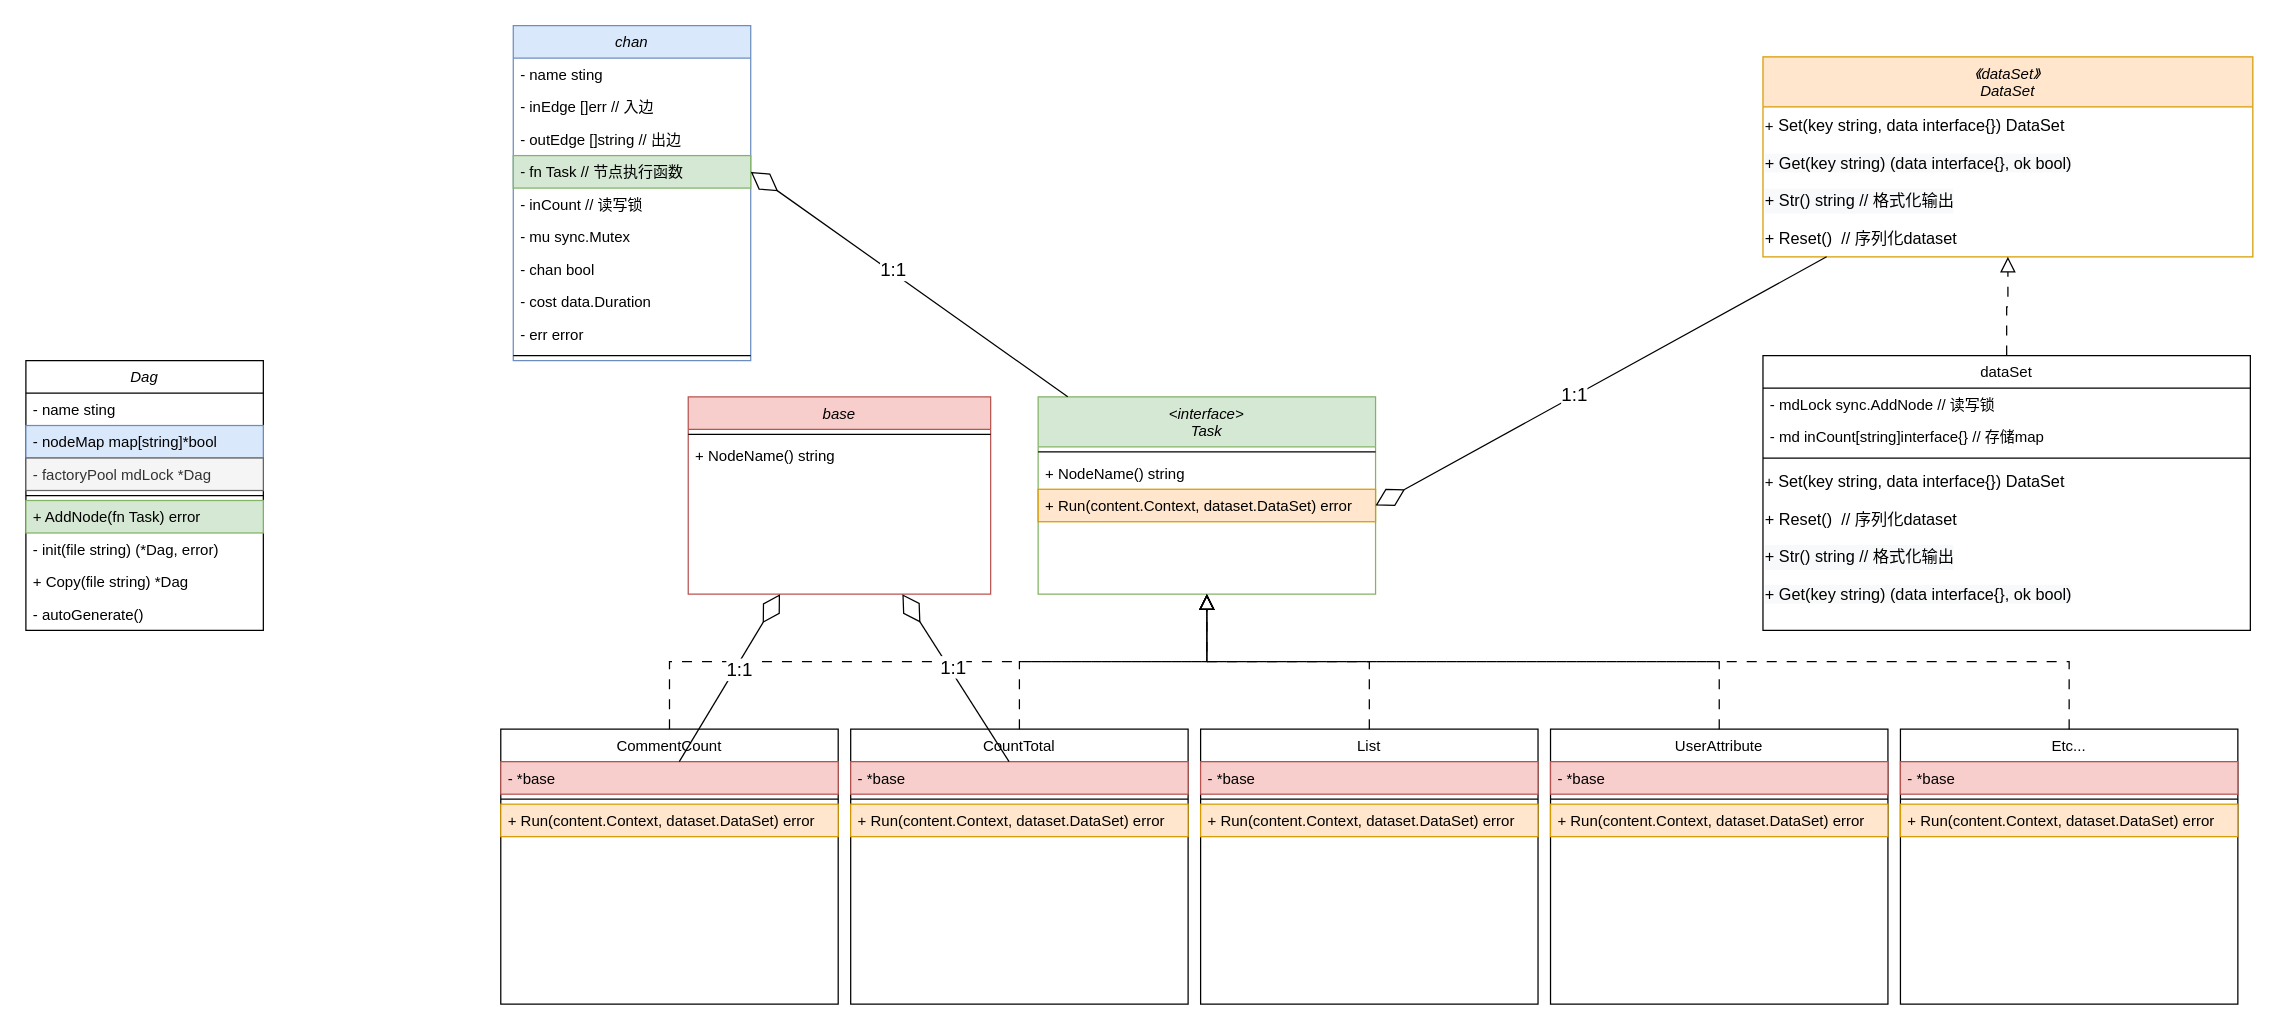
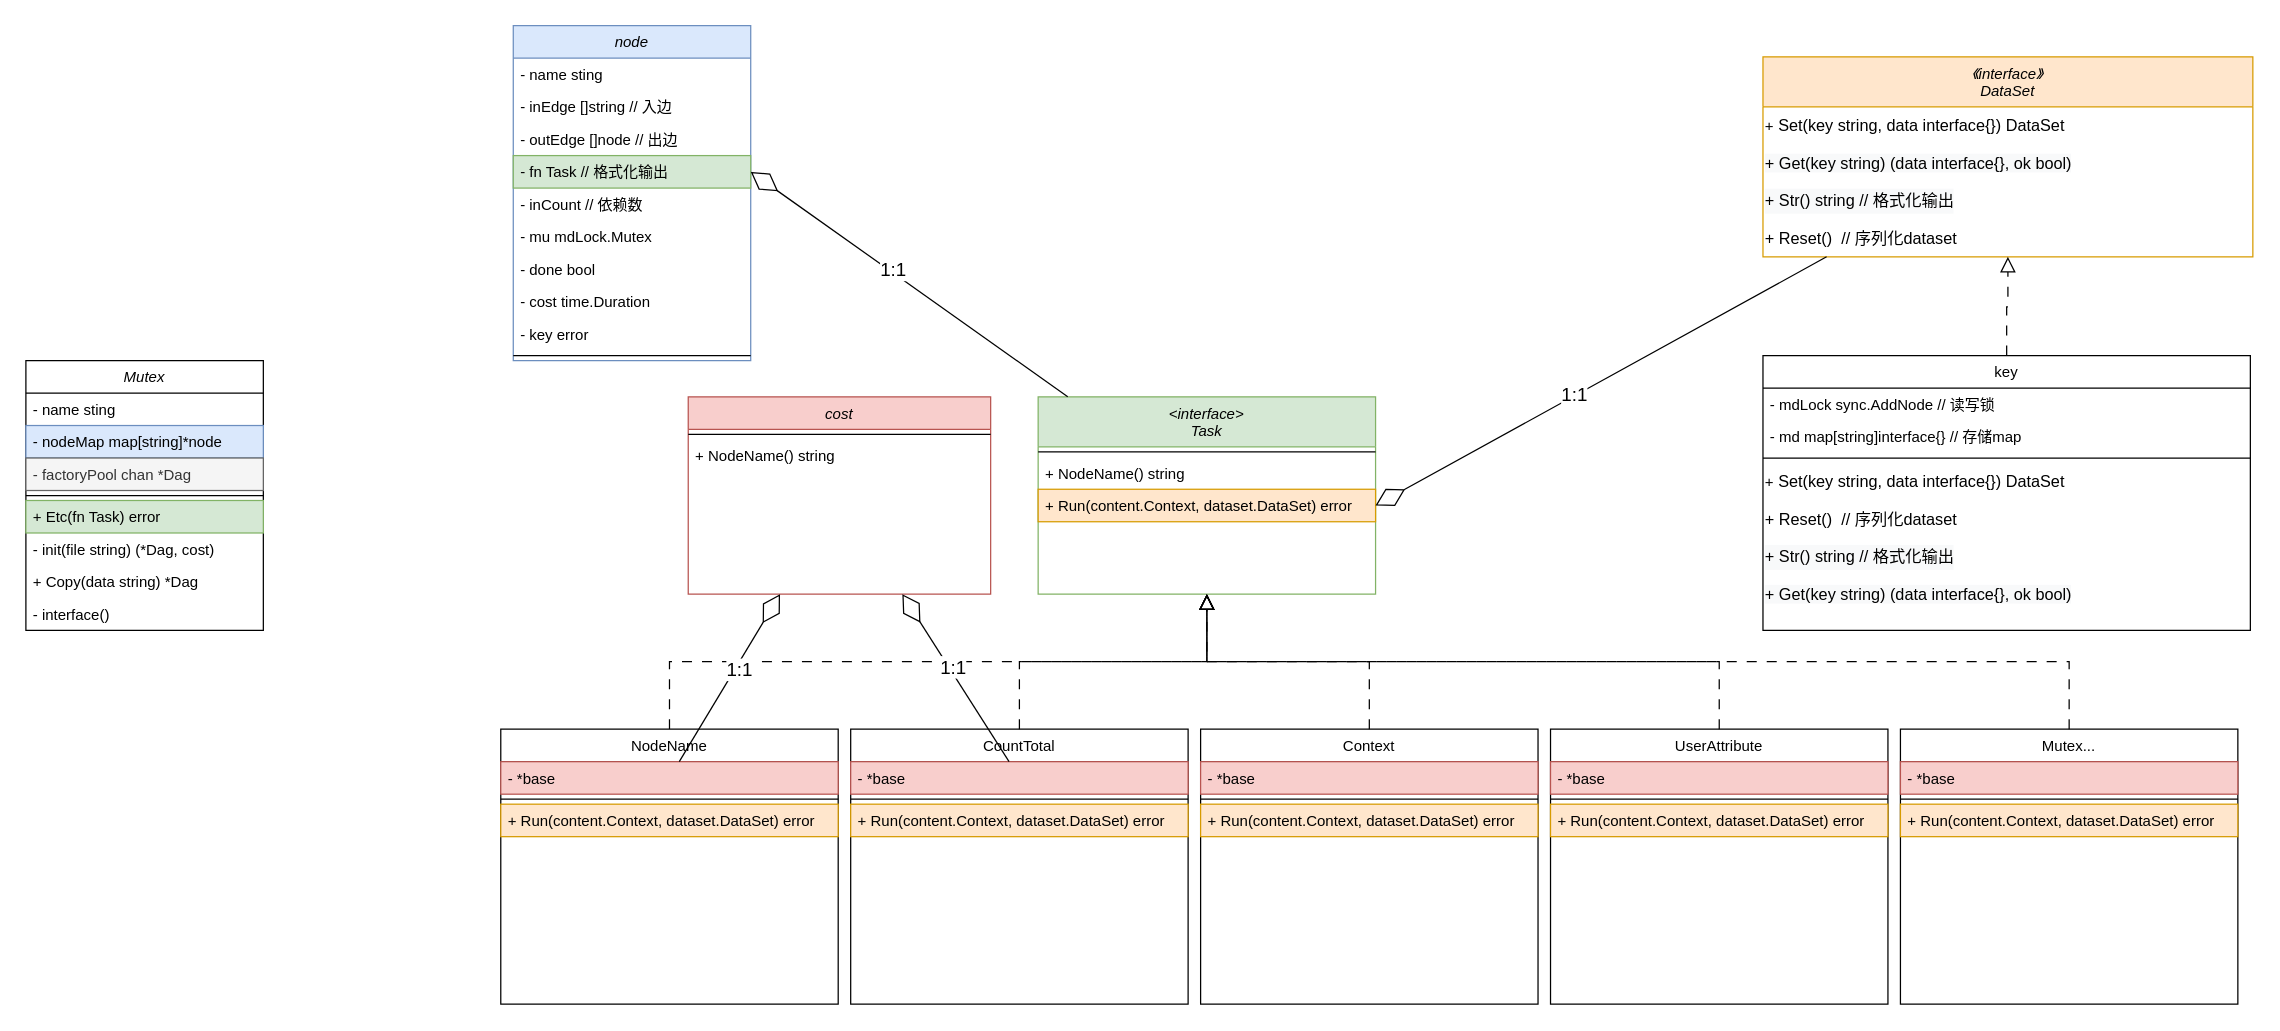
(631, 43) -> (631, 43)
(2008, 74) -> (2008, 74)
(601, 108) -> (612, 108)
(618, 140) -> (611, 140)
(612, 173) -> (604, 173)
(589, 205) -> (589, 205)
(577, 238) -> (586, 238)
(560, 270) -> (560, 270)
(596, 303) -> (594, 303)
(562, 335) -> (562, 335)
(2006, 373) -> (2006, 373)
(144, 378) -> (144, 378)
(839, 414) -> (839, 414)
(1942, 438) -> (1927, 438)
(134, 443) -> (136, 443)
(130, 475) -> (121, 475)
(127, 518) -> (111, 518)
(152, 550) -> (147, 550)
(122, 583) -> (126, 583)
(98, 615) -> (83, 615)
(669, 746) -> (669, 746)
(1369, 746) -> (1369, 746)
(2069, 746) -> (2069, 746)
